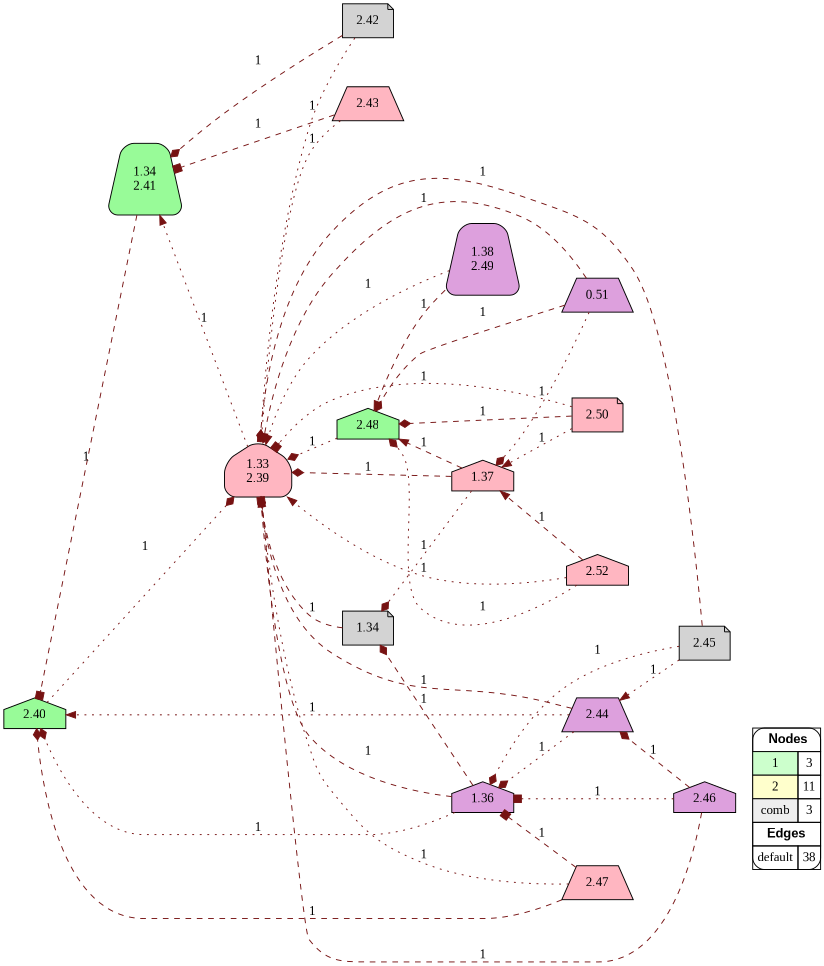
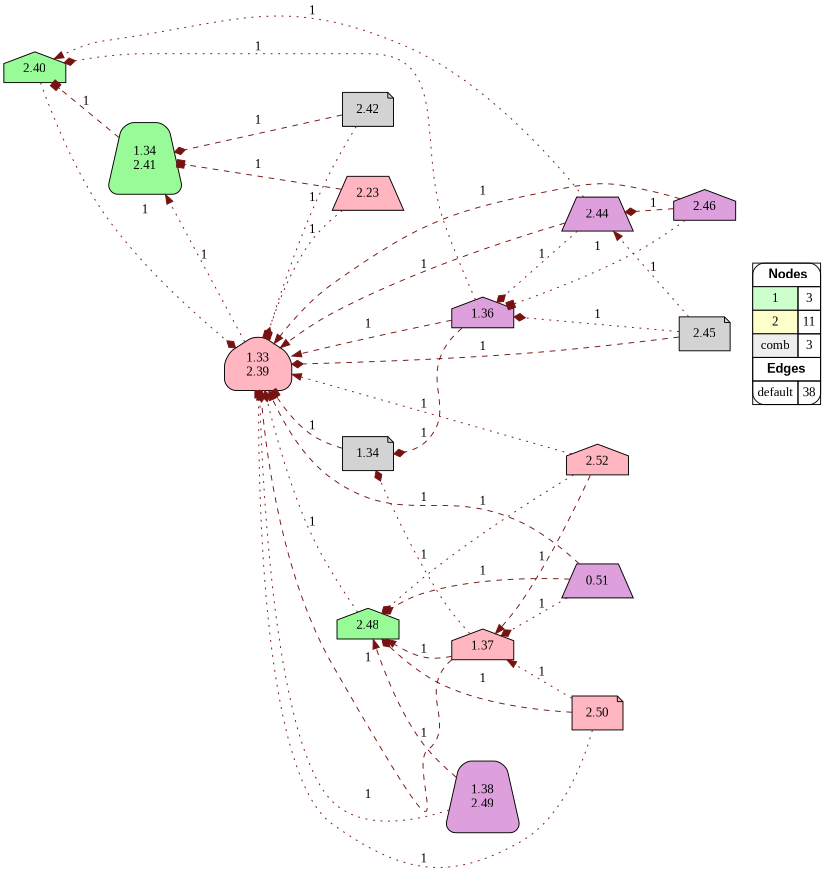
(368, 104) -> (368, 193)
(598, 883) -> none
